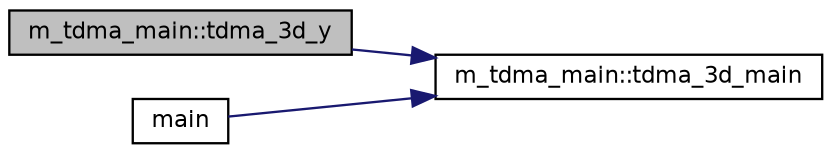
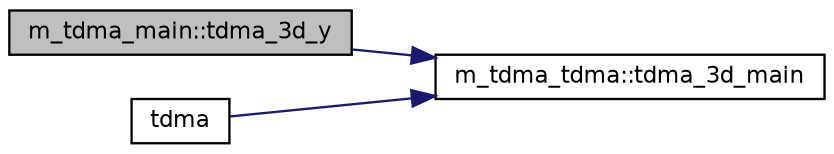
(629, 77) -> (630, 77)
(181, 121) -> (181, 121)
